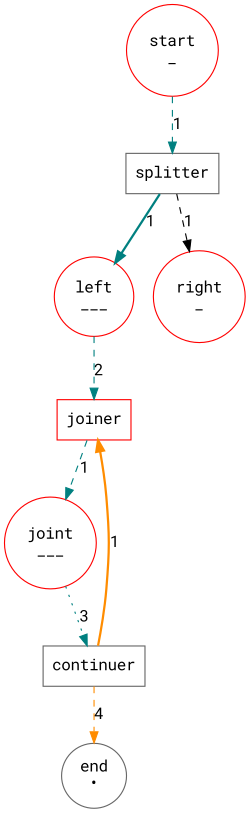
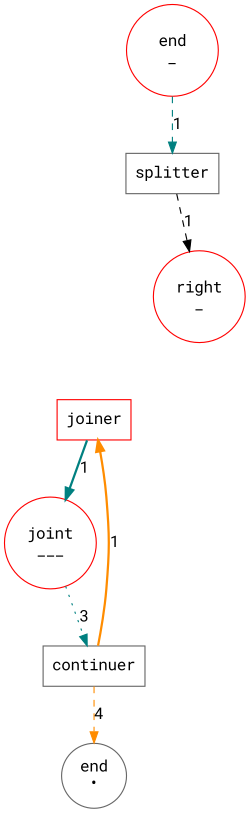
(172, 50) -> (172, 50)
(94, 297) -> none
(78, 465) -> (78, 465)
